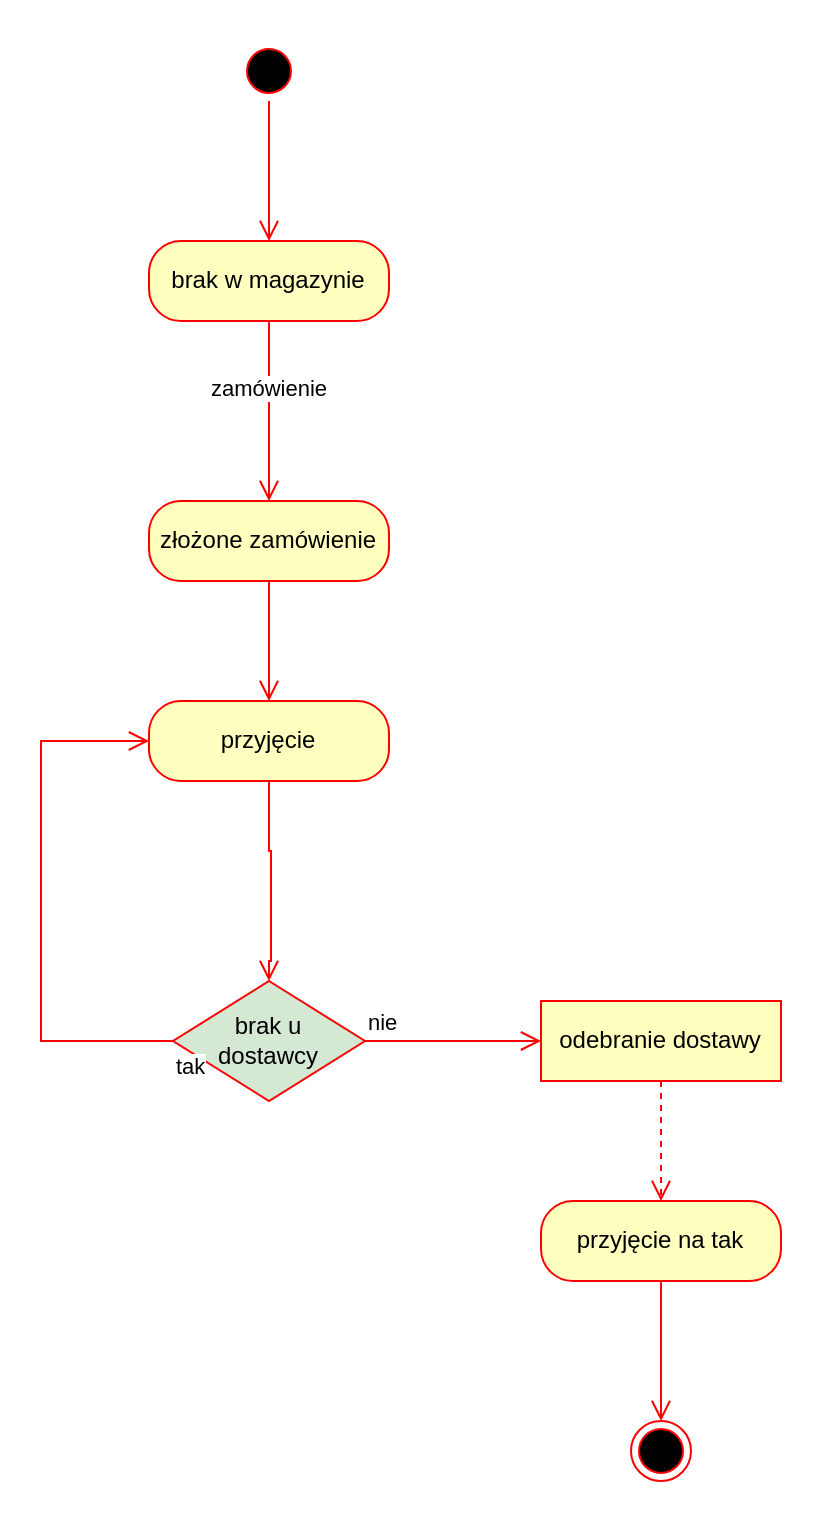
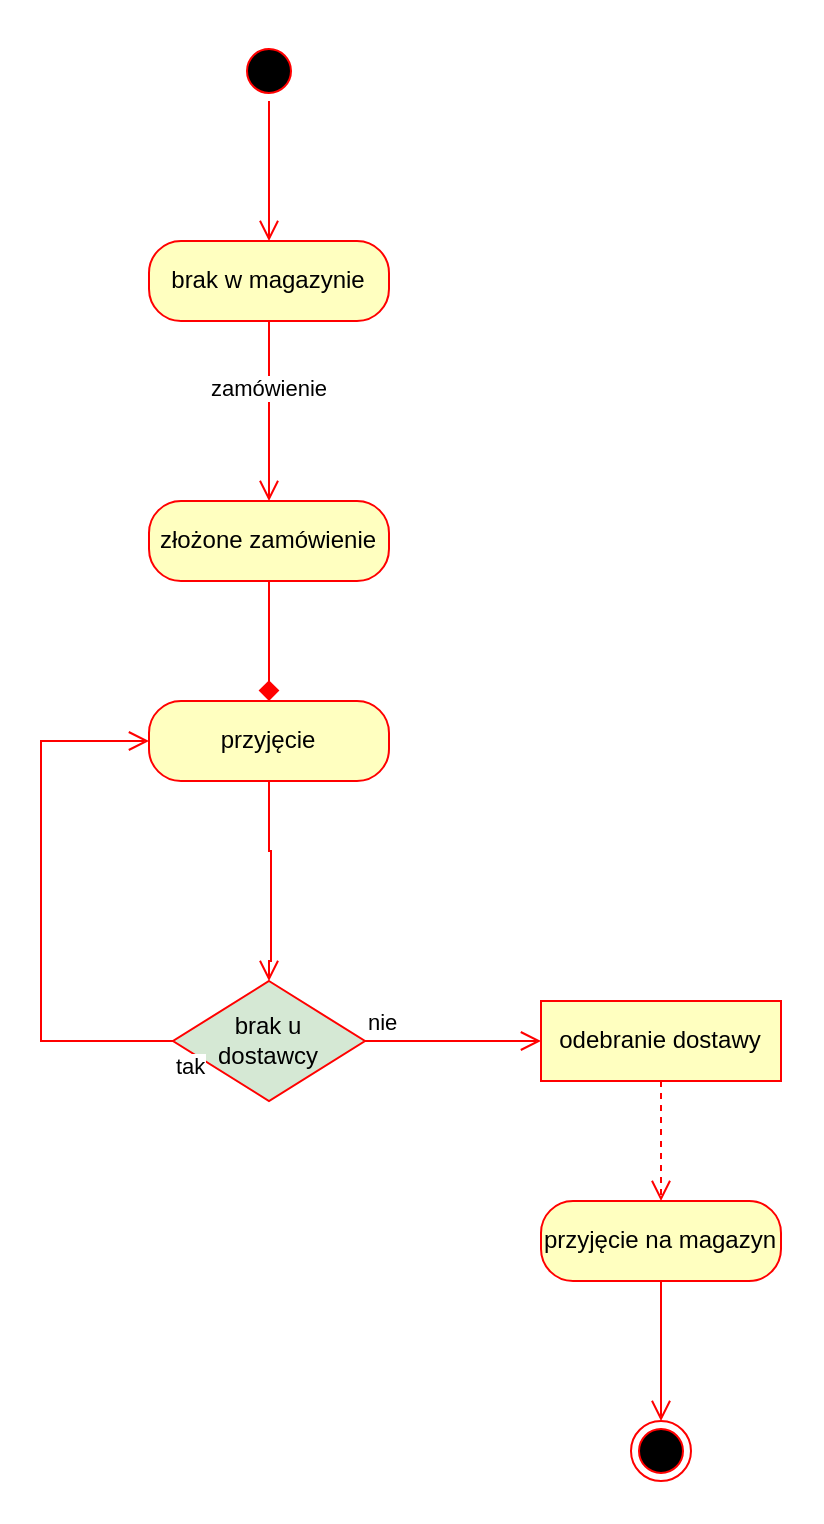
(269, 688) -> (269, 681)
(661, 1241) -> (661, 1241)
